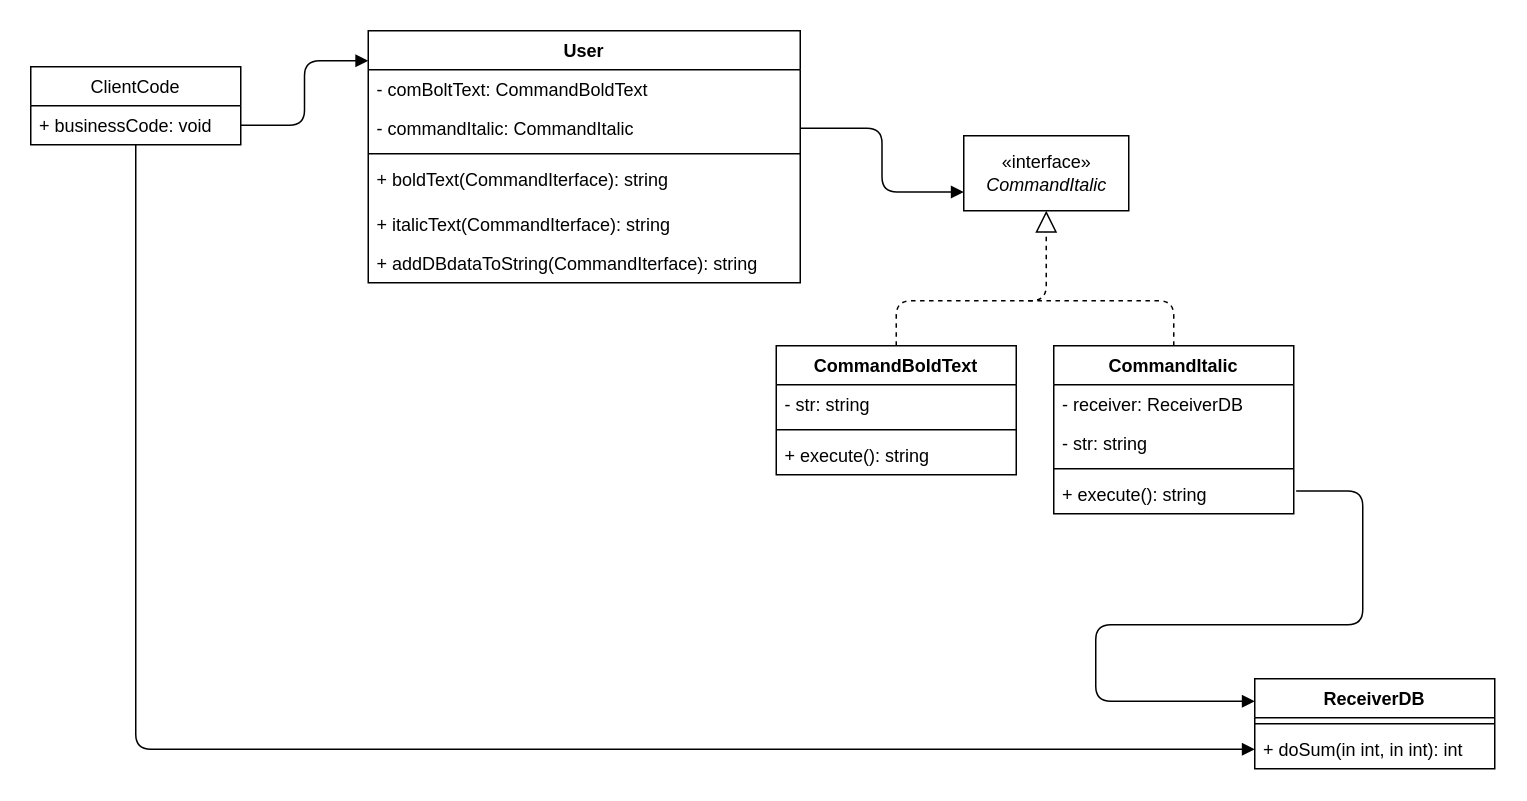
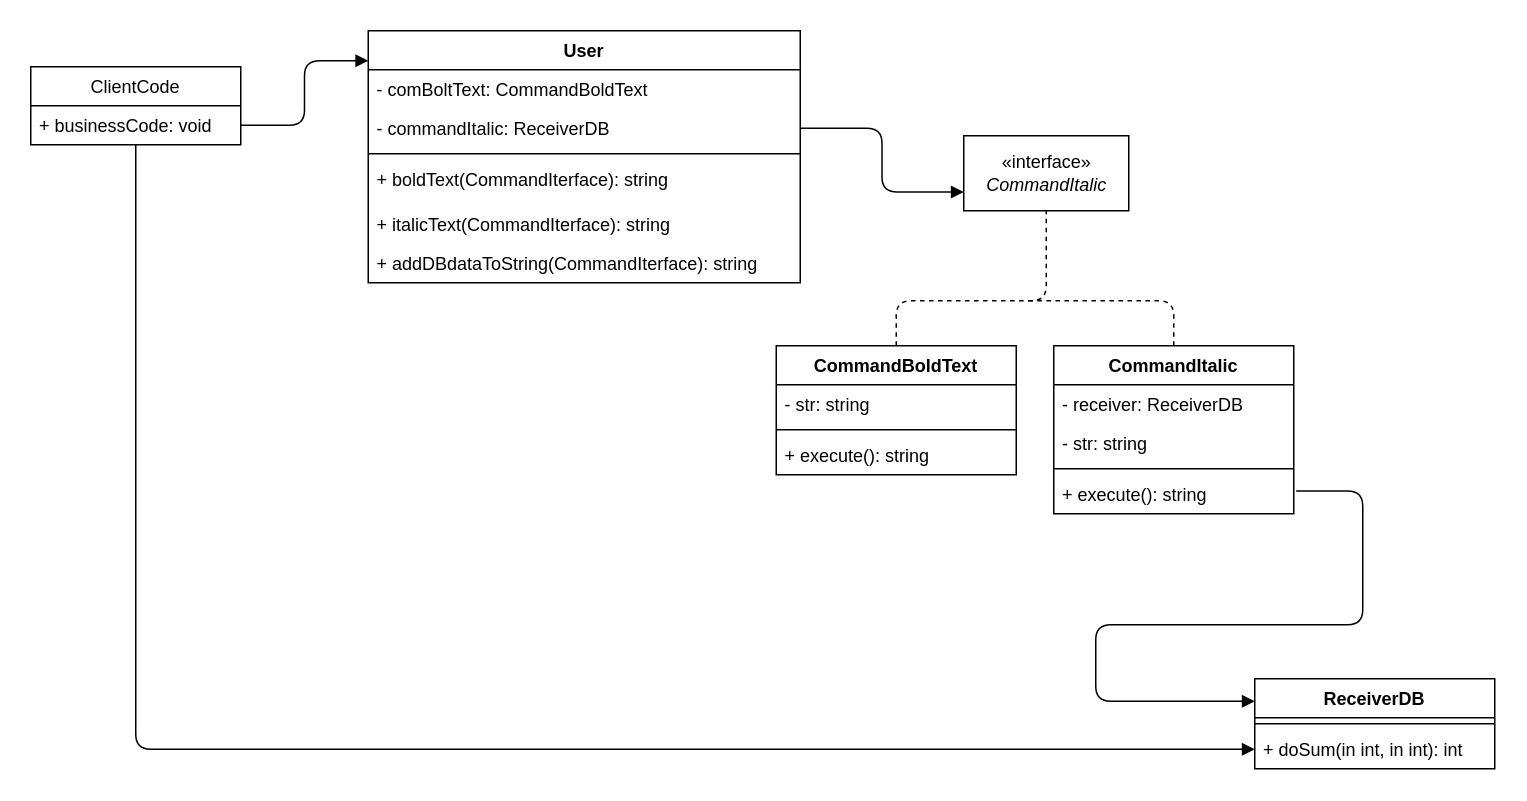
(514, 129) -> (501, 129)
(1046, 233) -> (1046, 223)
